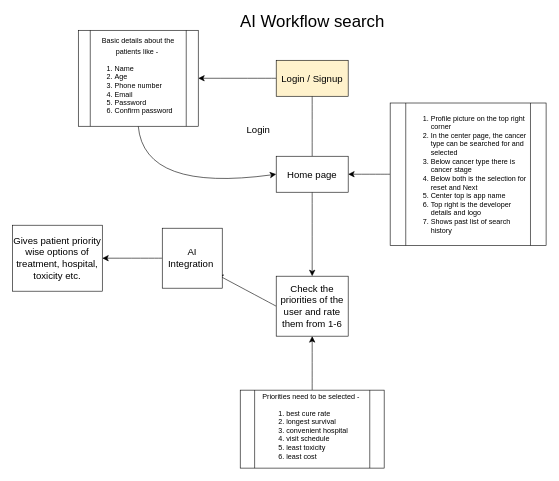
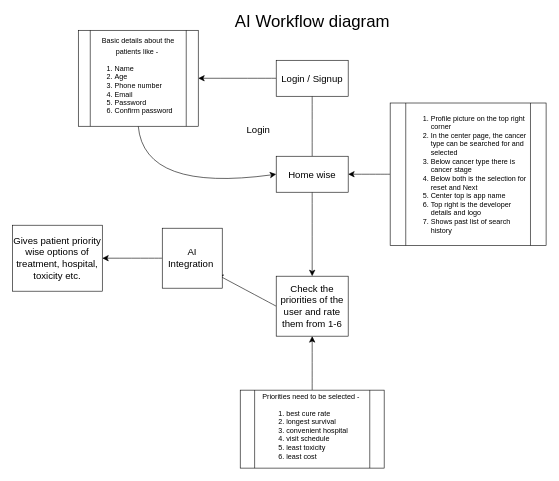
(313, 21) -> (313, 21)
(312, 78) -> (312, 78)
(312, 174) -> (312, 174)
